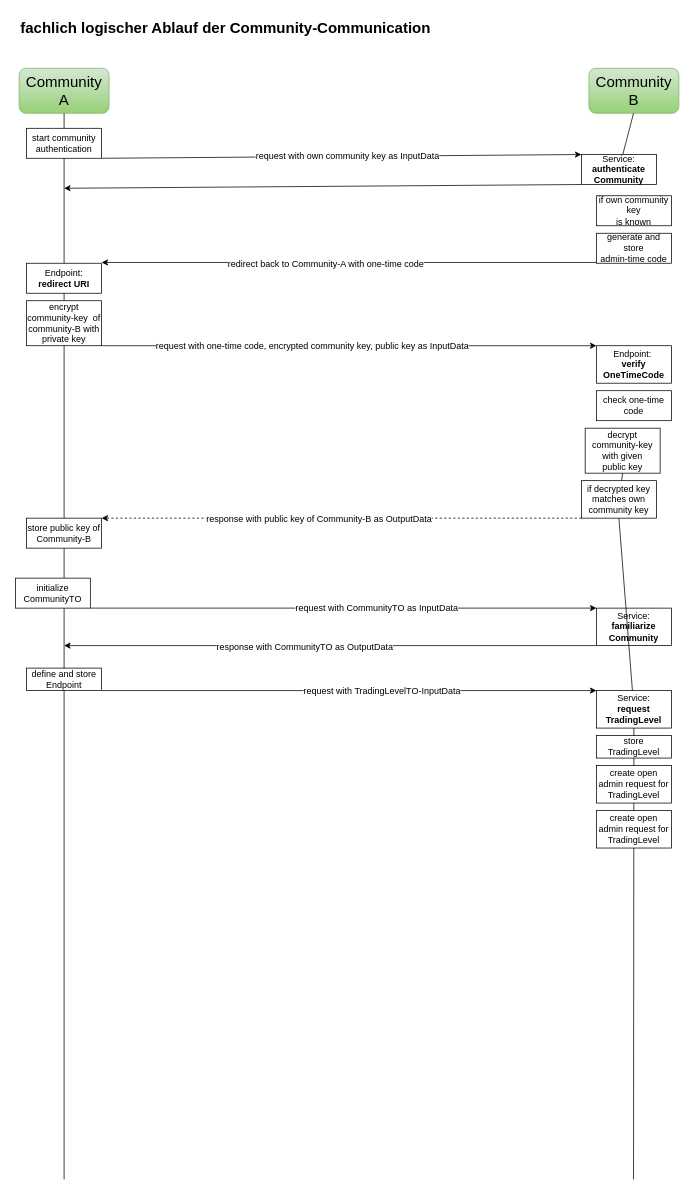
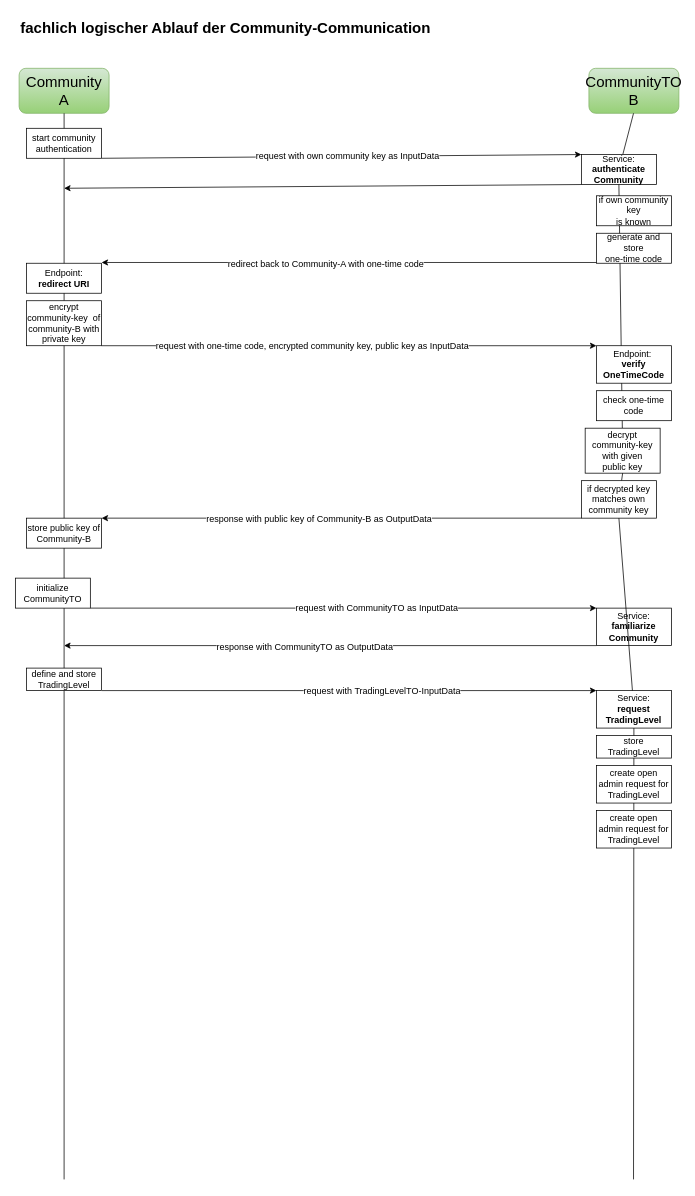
(634, 90) -> (634, 90)
(634, 248) -> (634, 248)
none -> (621, 299)
(506, 518) -> (506, 518)
(64, 679) -> (64, 679)
